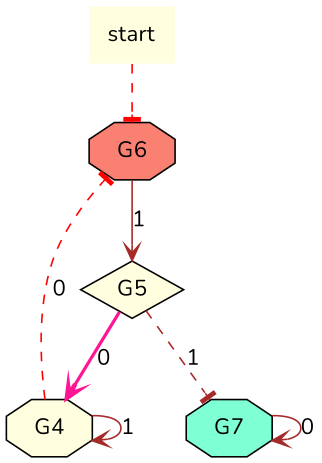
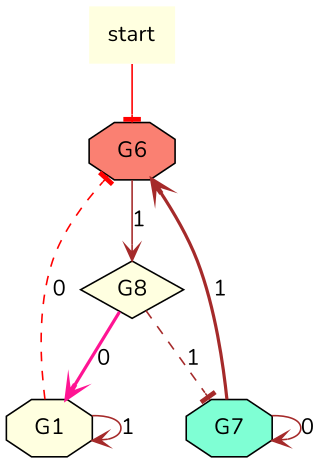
(132, 89) -> (132, 89)
(132, 290) -> (132, 290)
none -> (207, 291)
(49, 428) -> (49, 428)
